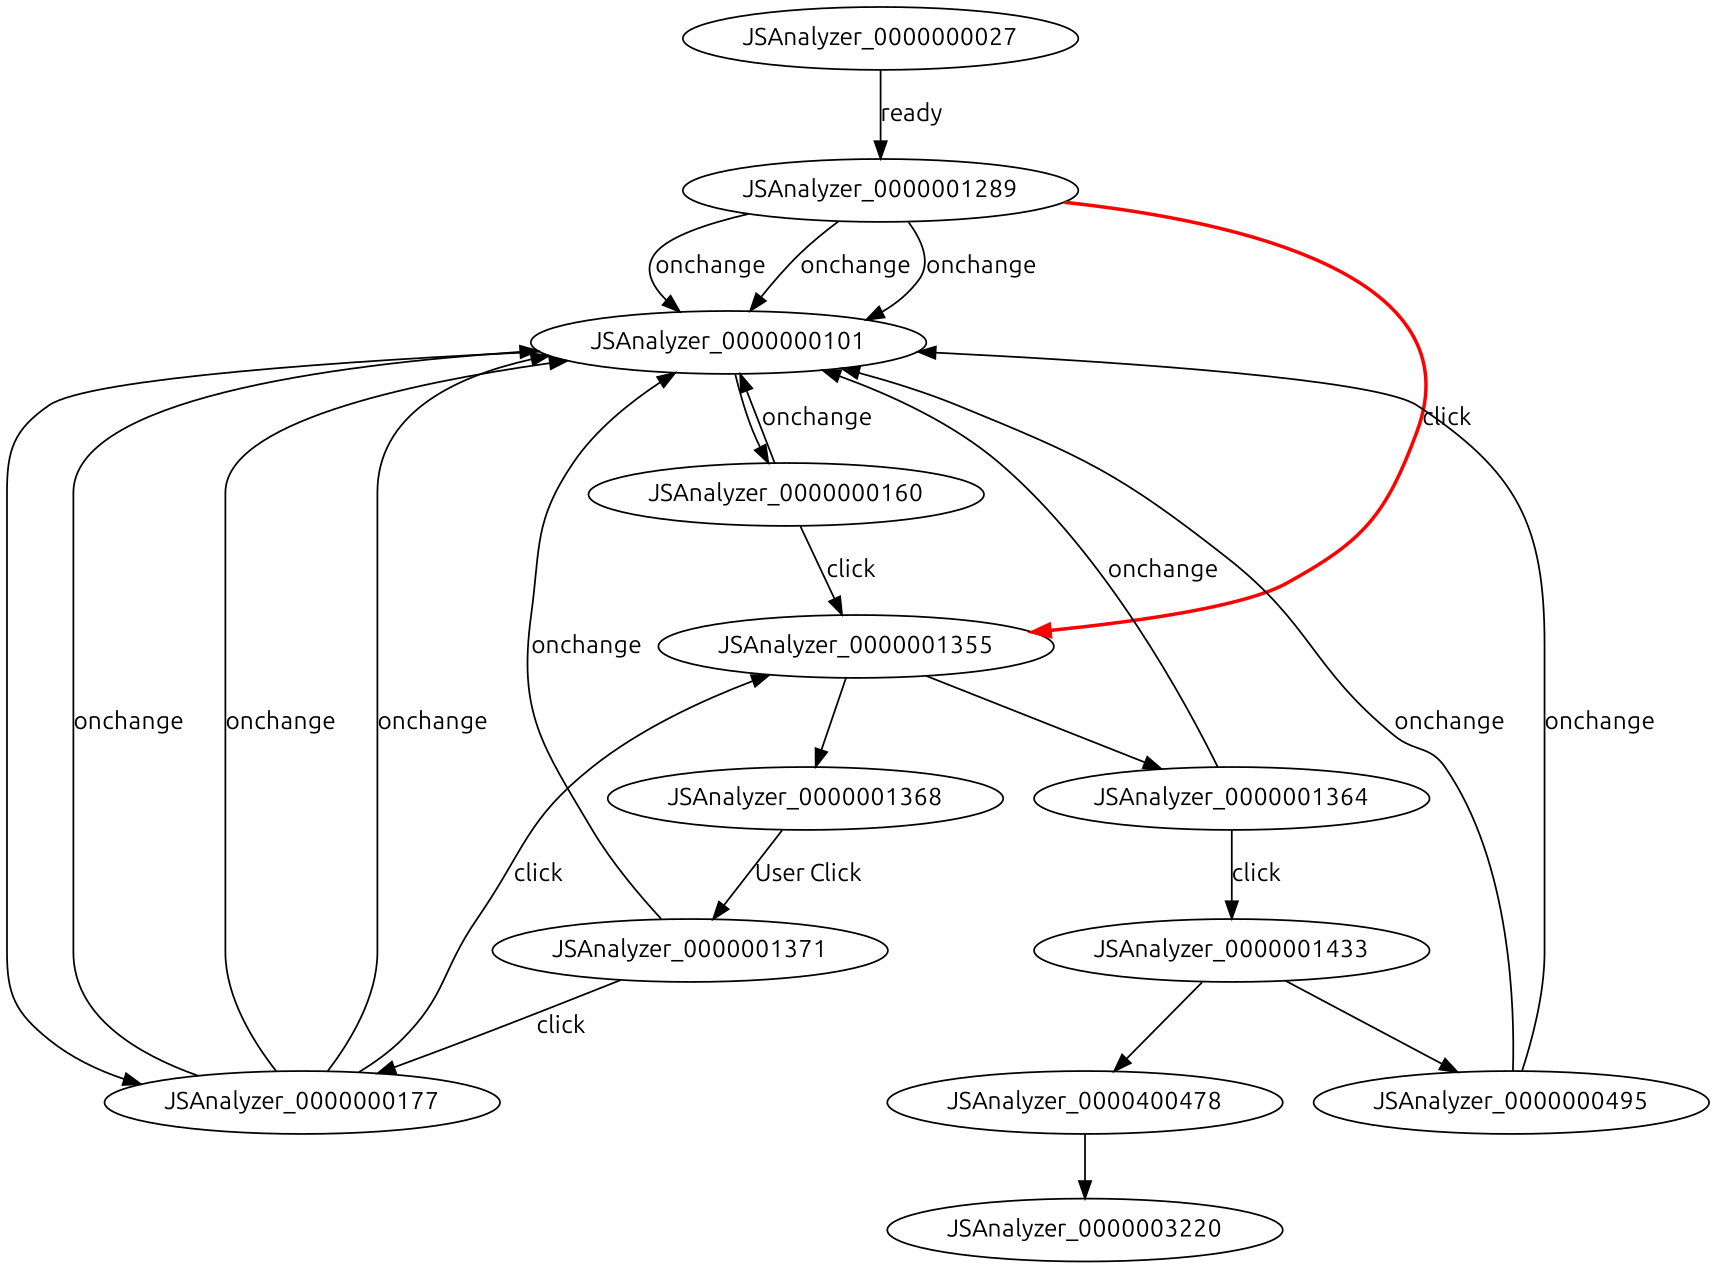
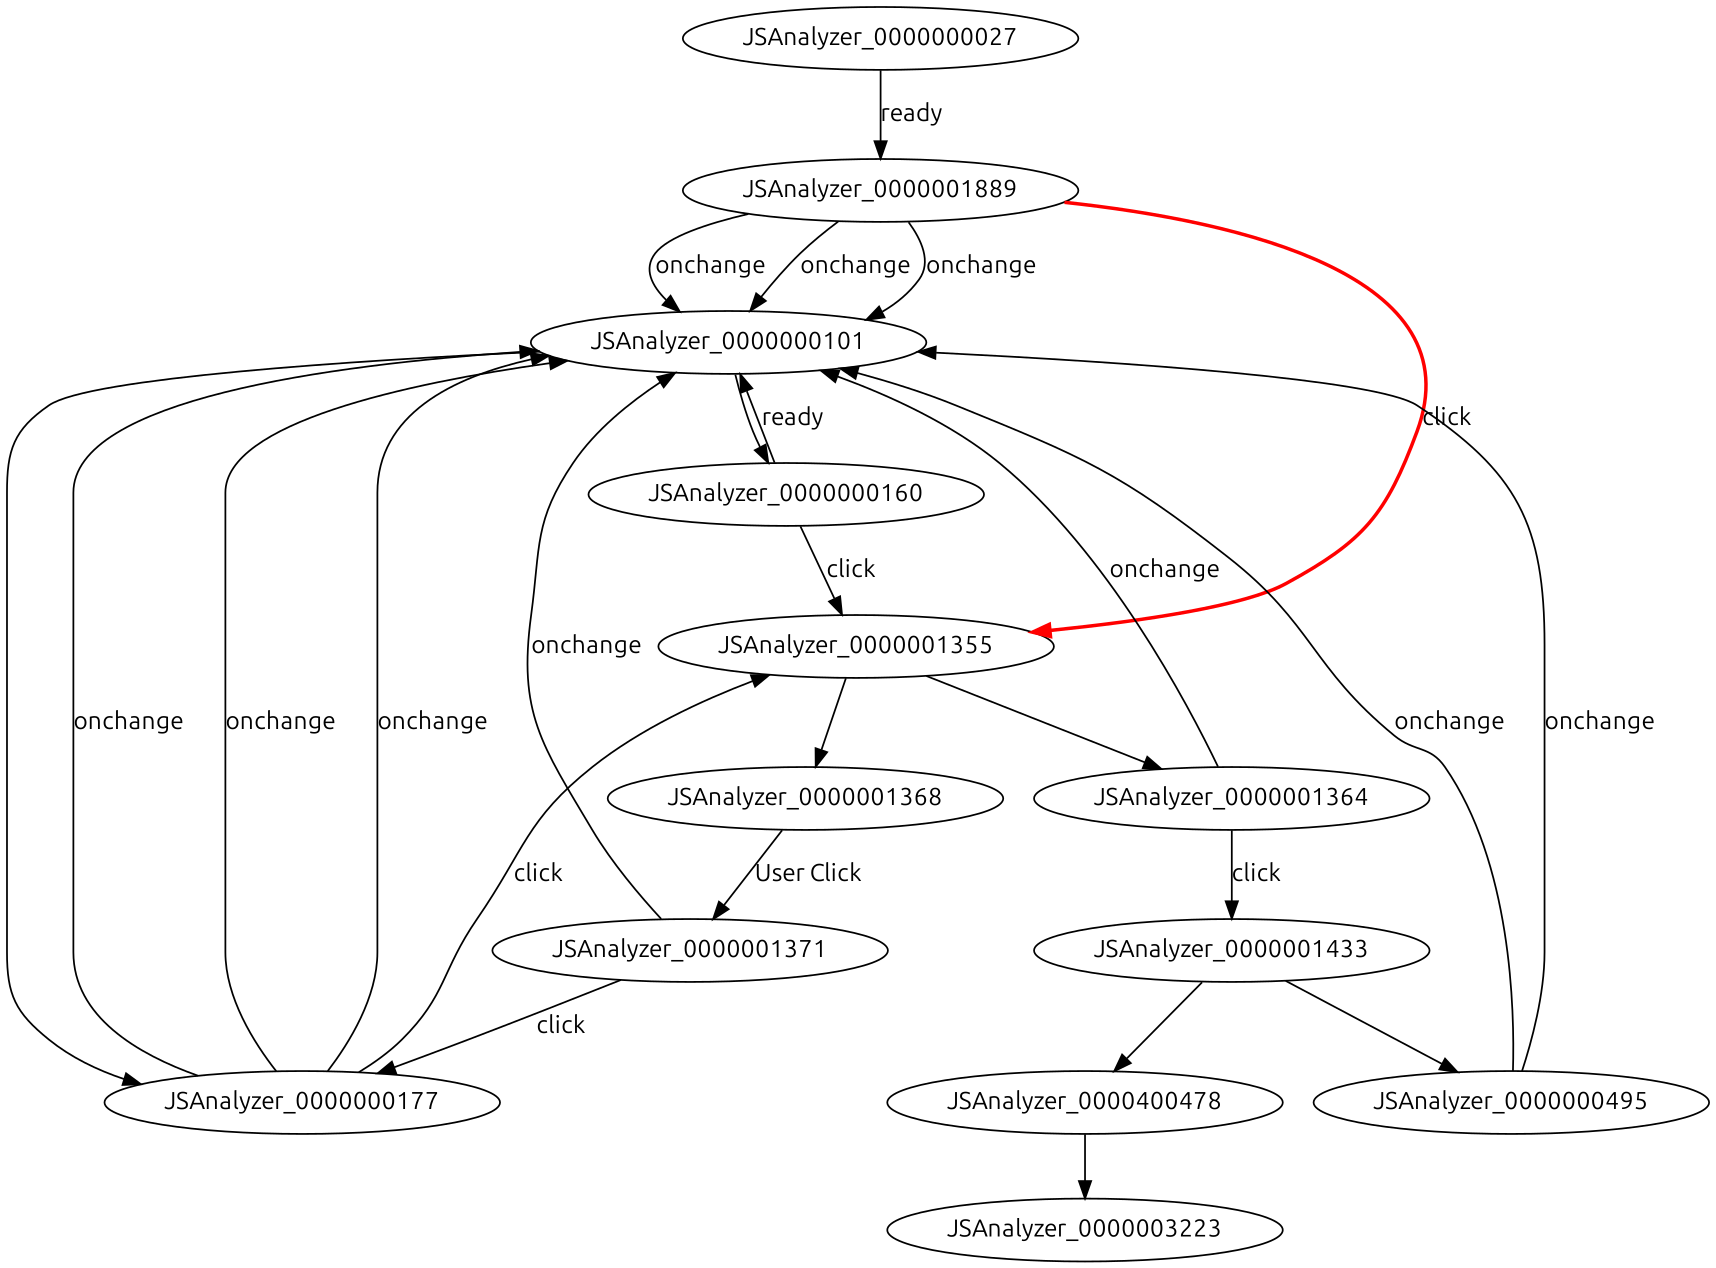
(881, 190) -> (881, 190)
(818, 418) -> (793, 418)
(1085, 1230) -> (1085, 1230)
